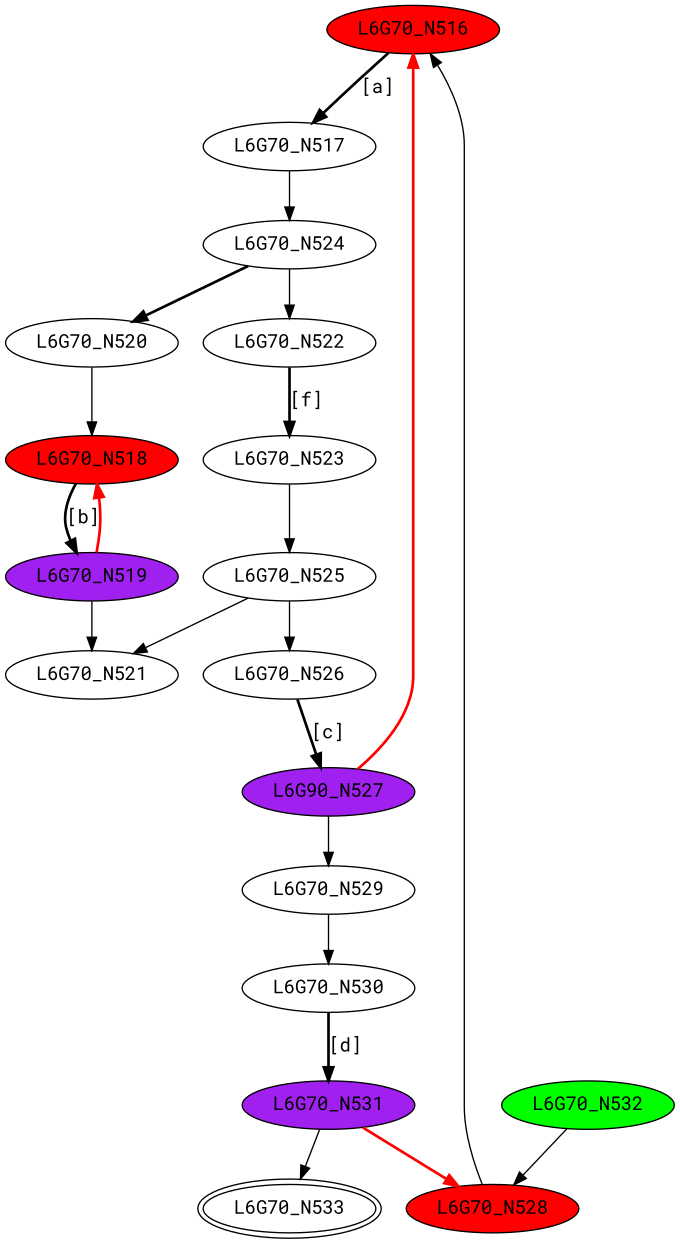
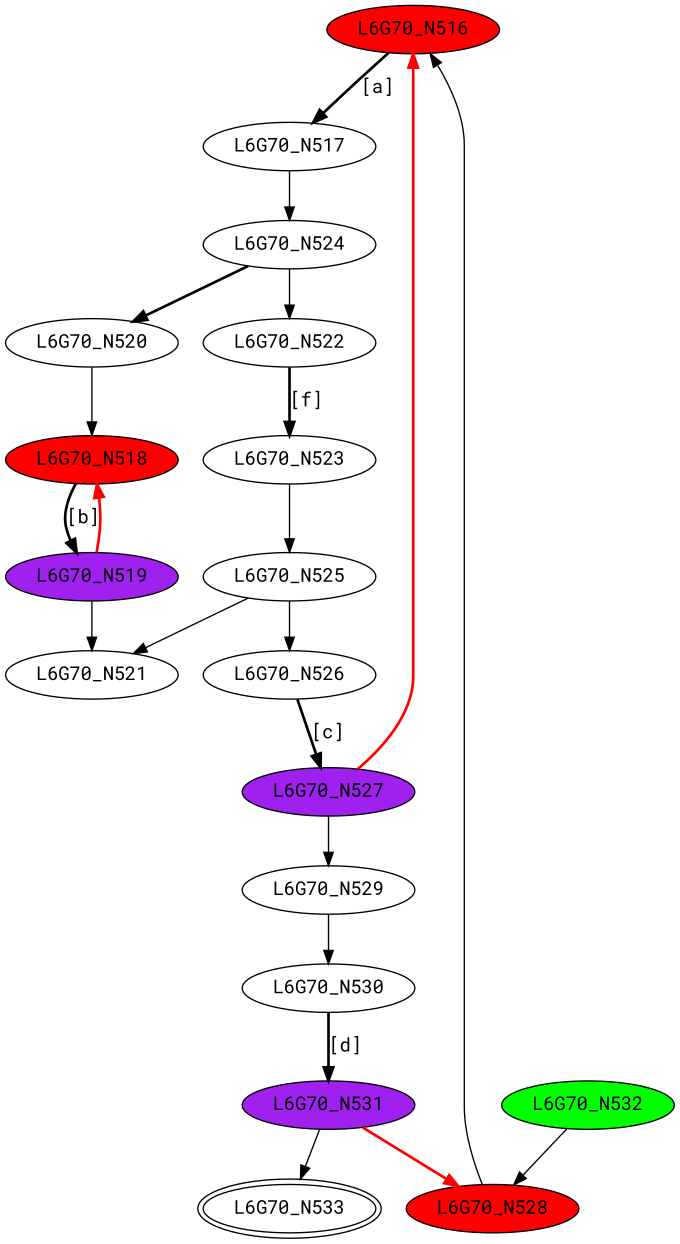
(329, 792) -> (329, 792)
